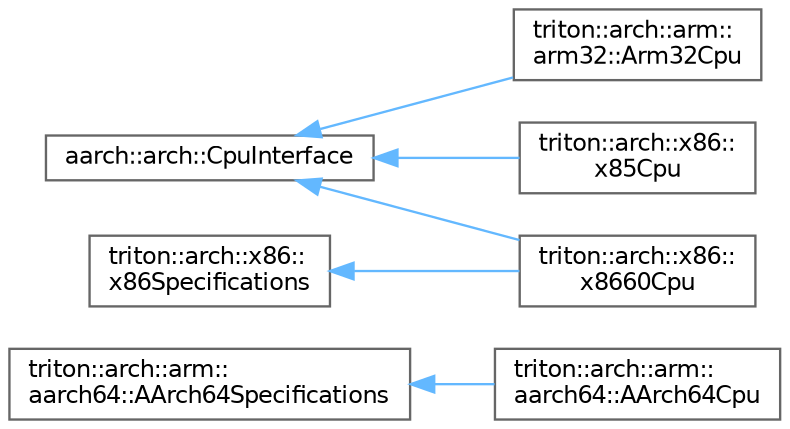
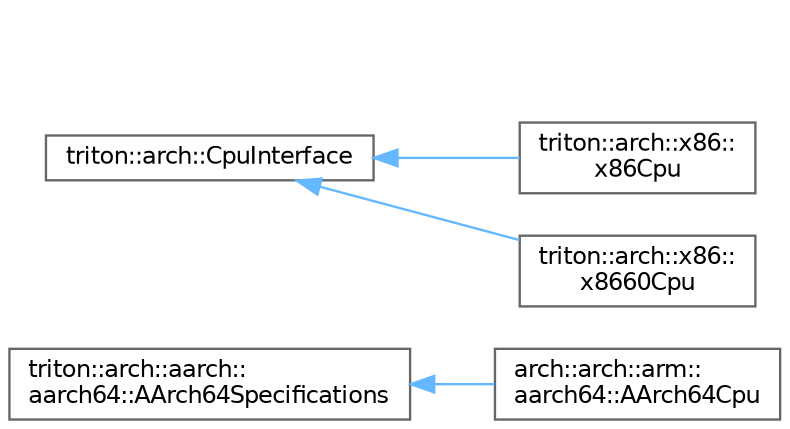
(638, 45) -> none
(210, 158) -> (210, 158)
(638, 158) -> (638, 158)
(210, 271) -> none
(210, 384) -> (210, 384)
(638, 384) -> (638, 384)
